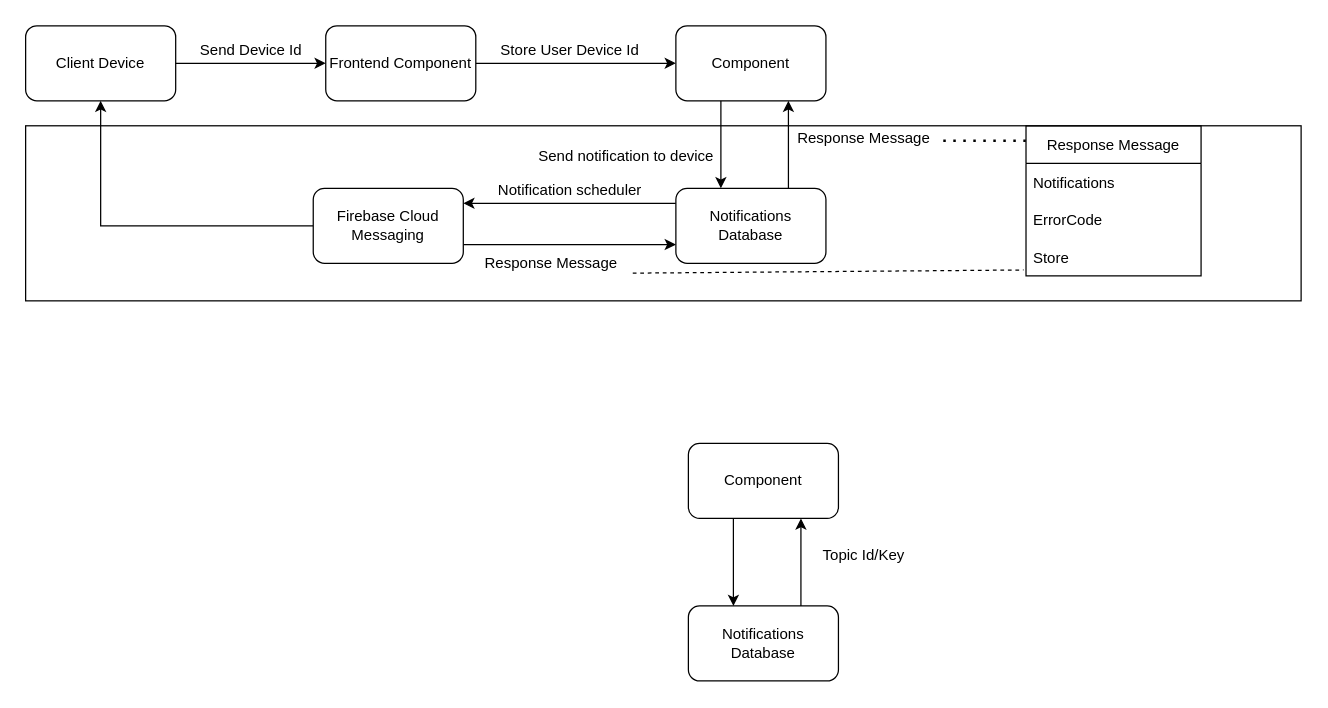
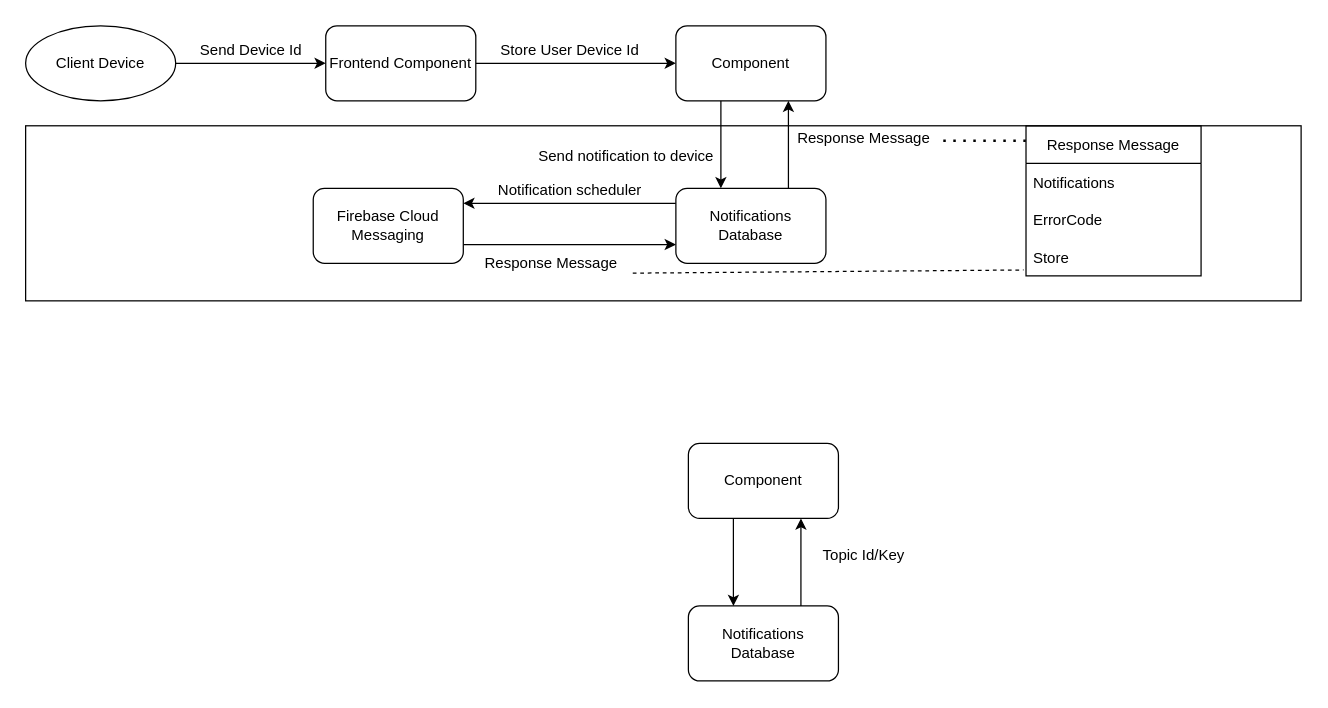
(101, 63) -> (101, 63)
(149, 226) -> none
